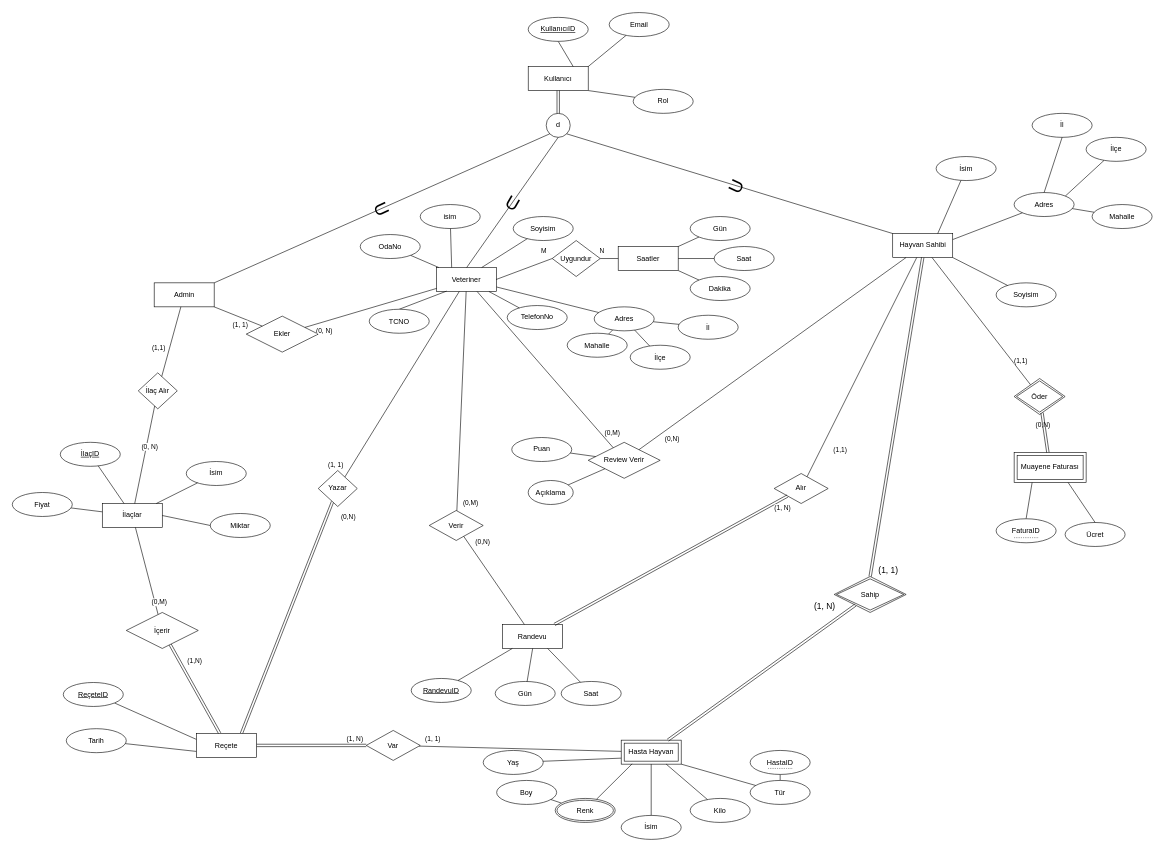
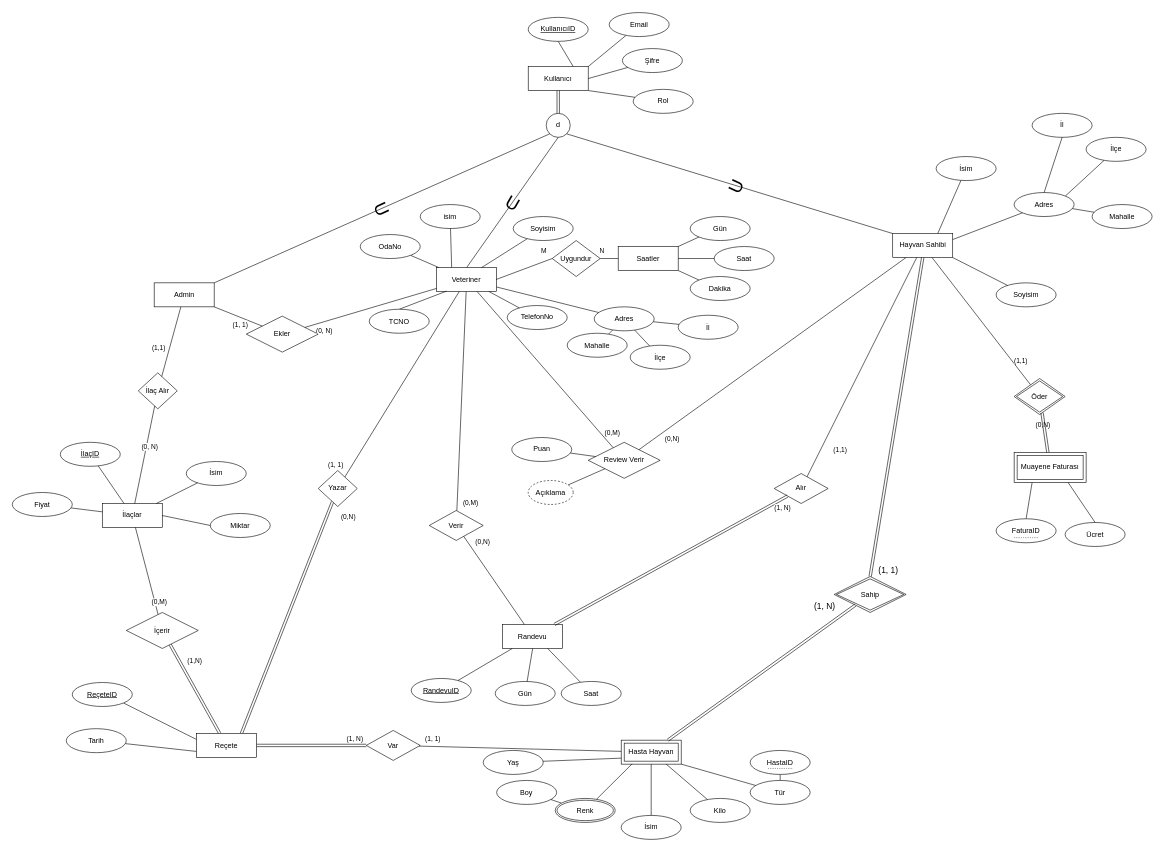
none -> (653, 60)
none -> (608, 73)
(551, 492) -> (551, 492)
(93, 694) -> (102, 694)
